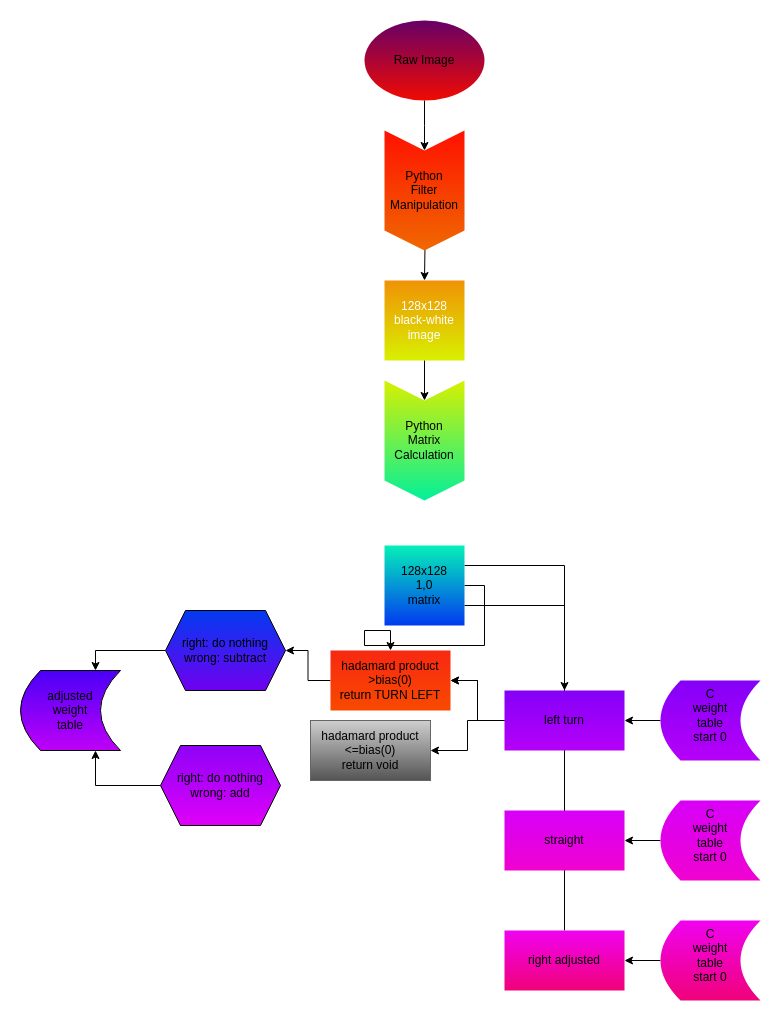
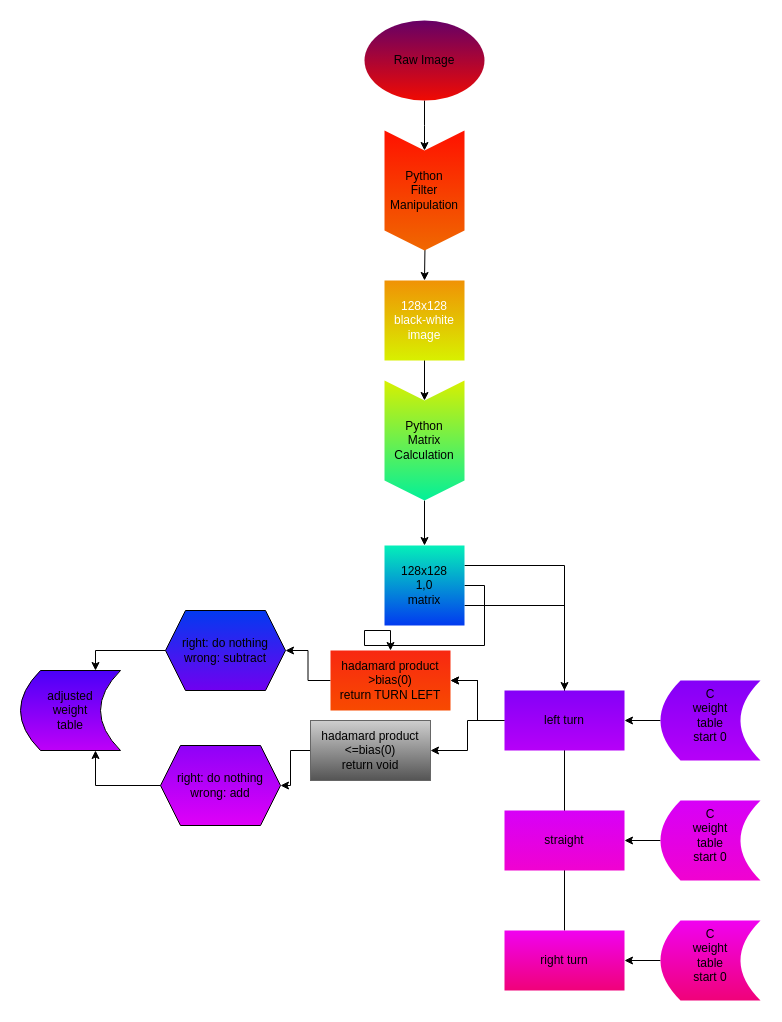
none -> (425, 520)
none -> (291, 760)
(565, 961) -> (565, 961)
